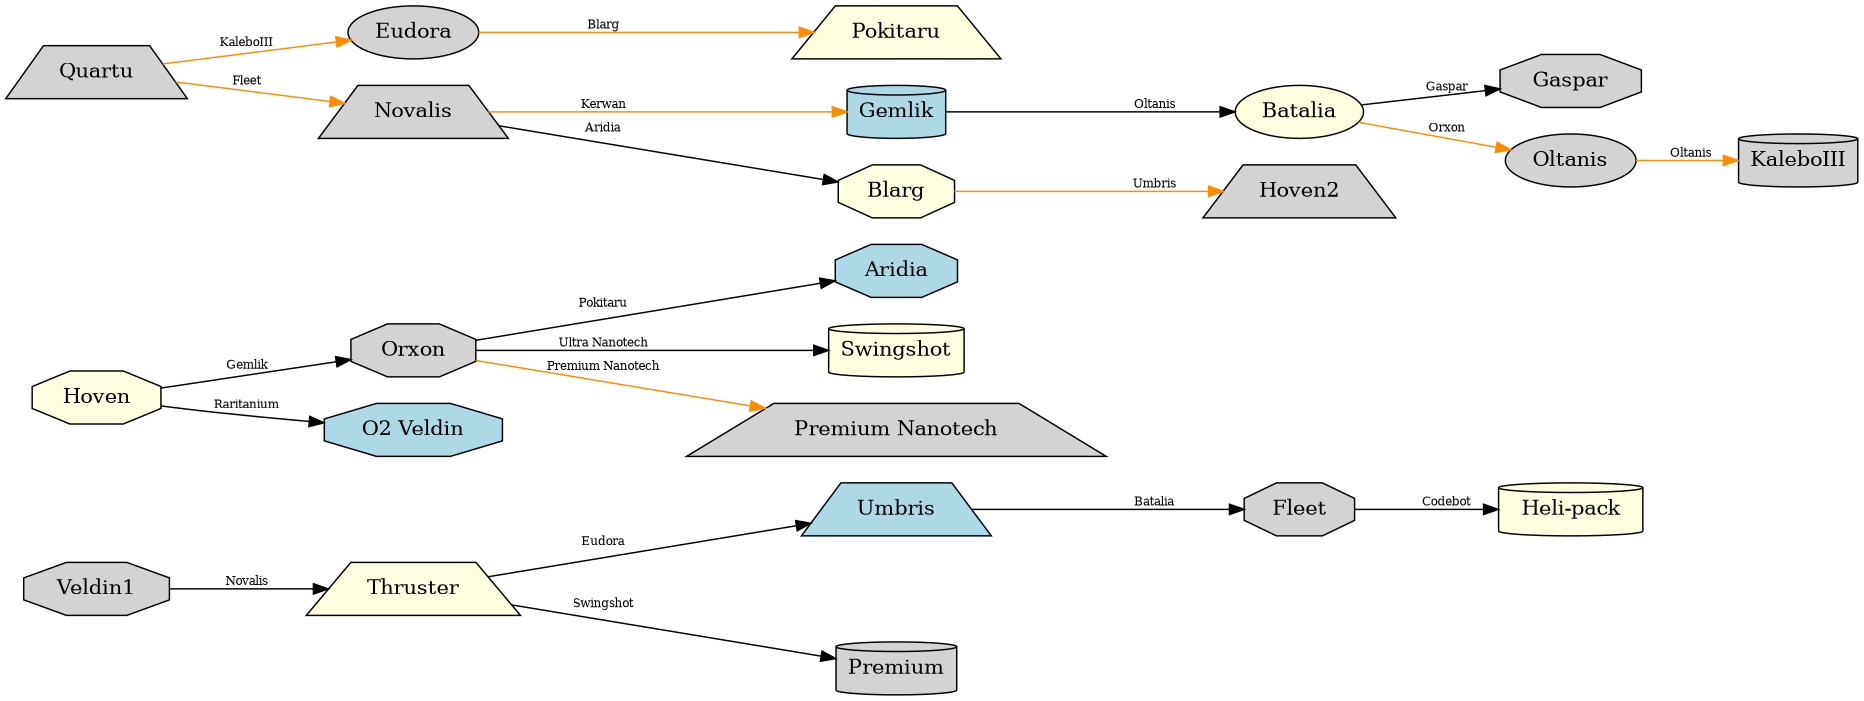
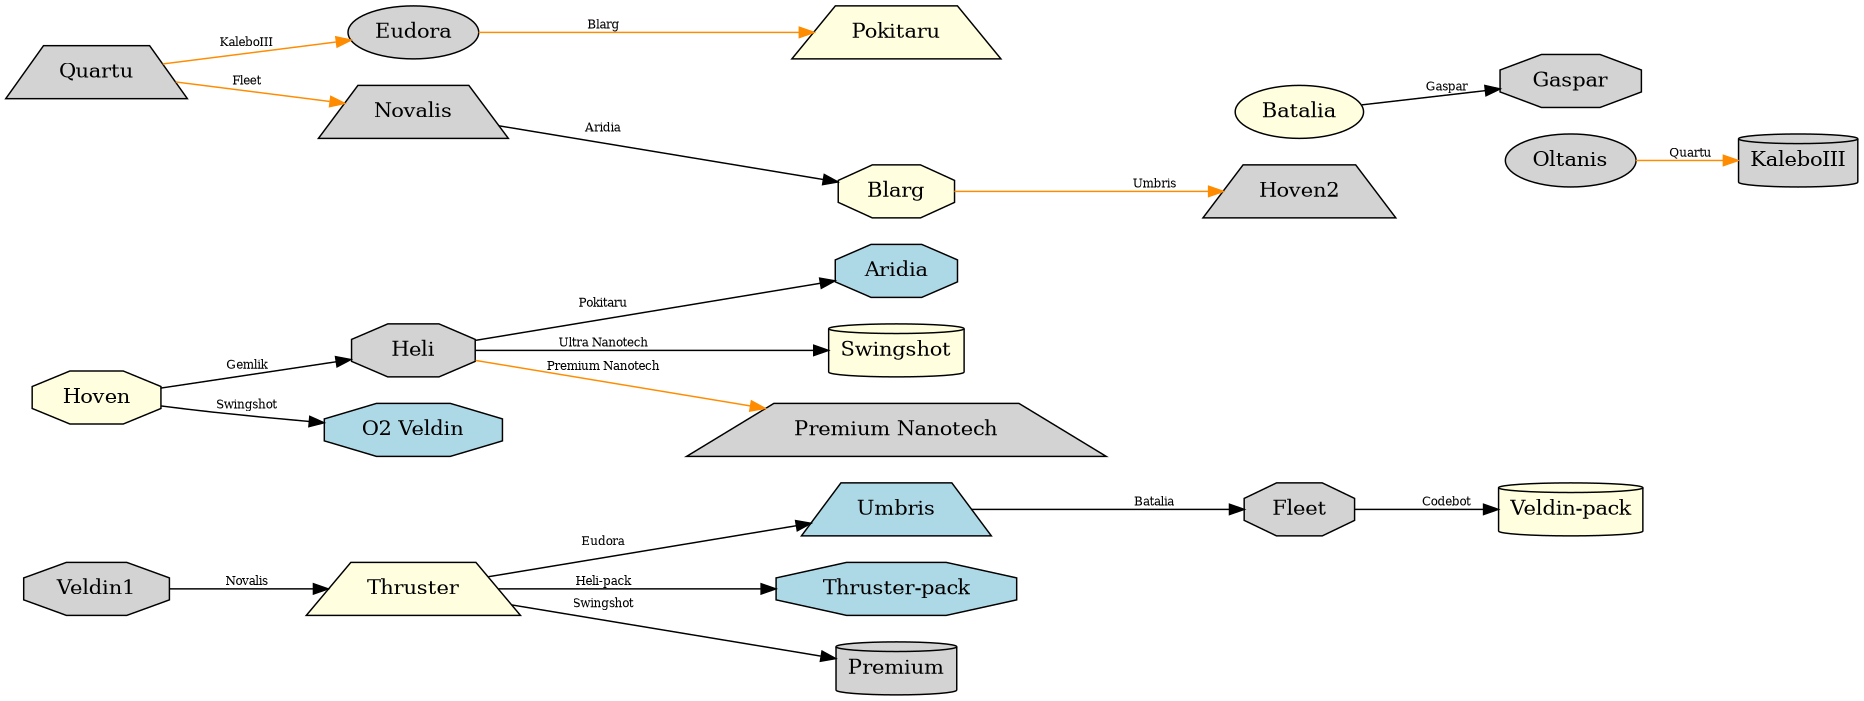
(896, 112) -> none
(1427, 135) -> none
(1691, 154) -> (1691, 154)
(413, 350) -> (413, 350)
(247, 406) -> (247, 406)
(1571, 509) -> (1571, 509)
none -> (896, 589)
